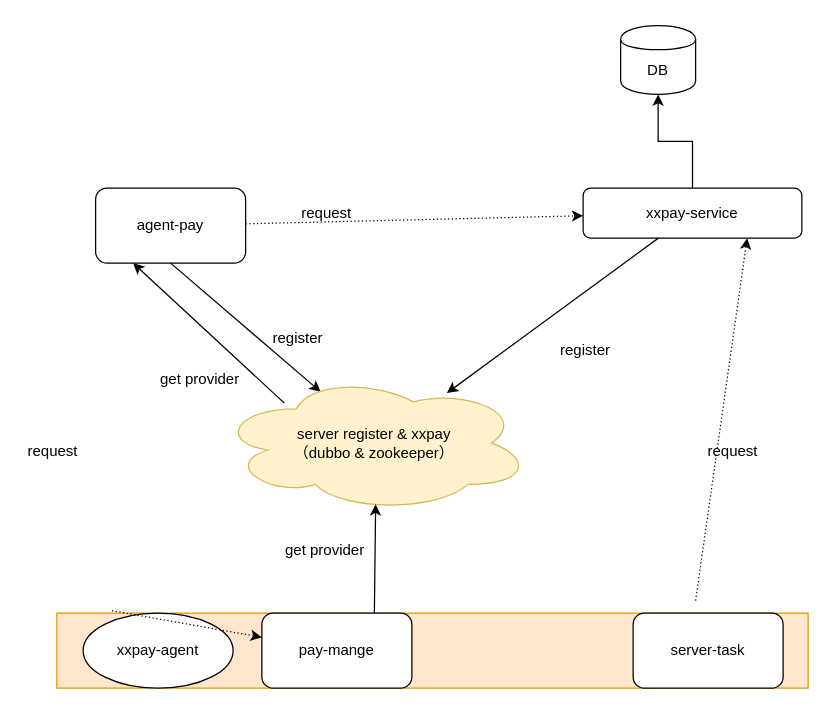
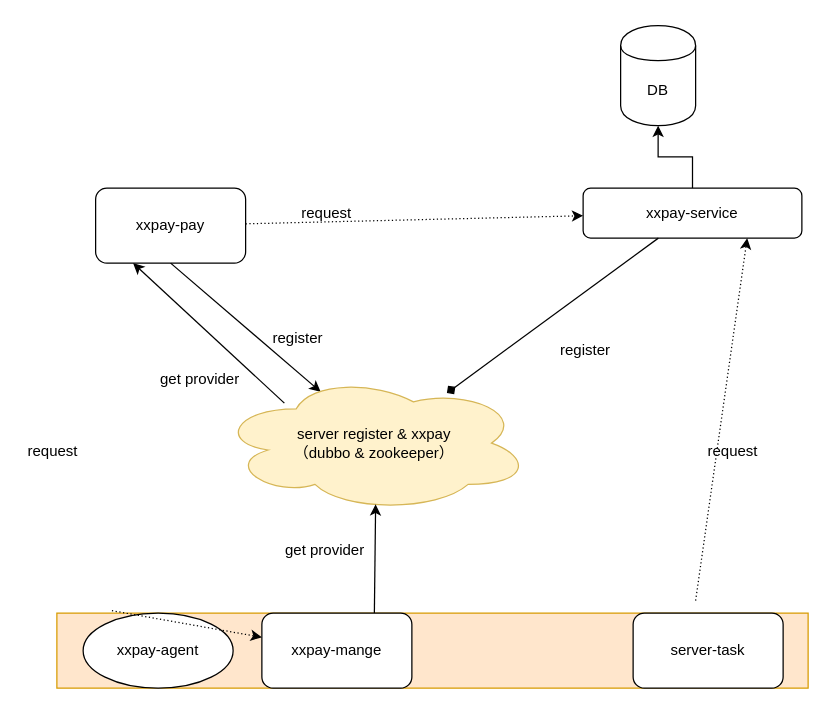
(658, 60) -> (658, 76)
(171, 226) -> (171, 226)
(455, 387) -> (455, 387)
(337, 651) -> (337, 651)
